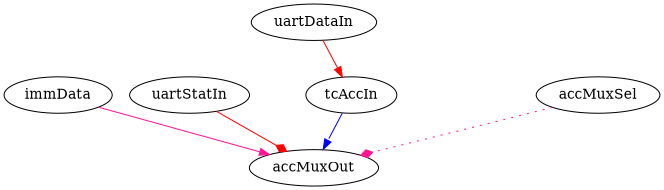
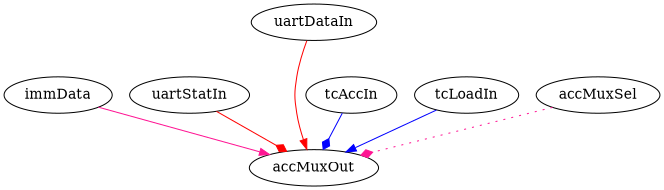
(330, 54) -> (295, 90)
none -> (467, 95)
(336, 126) -> (336, 126)
